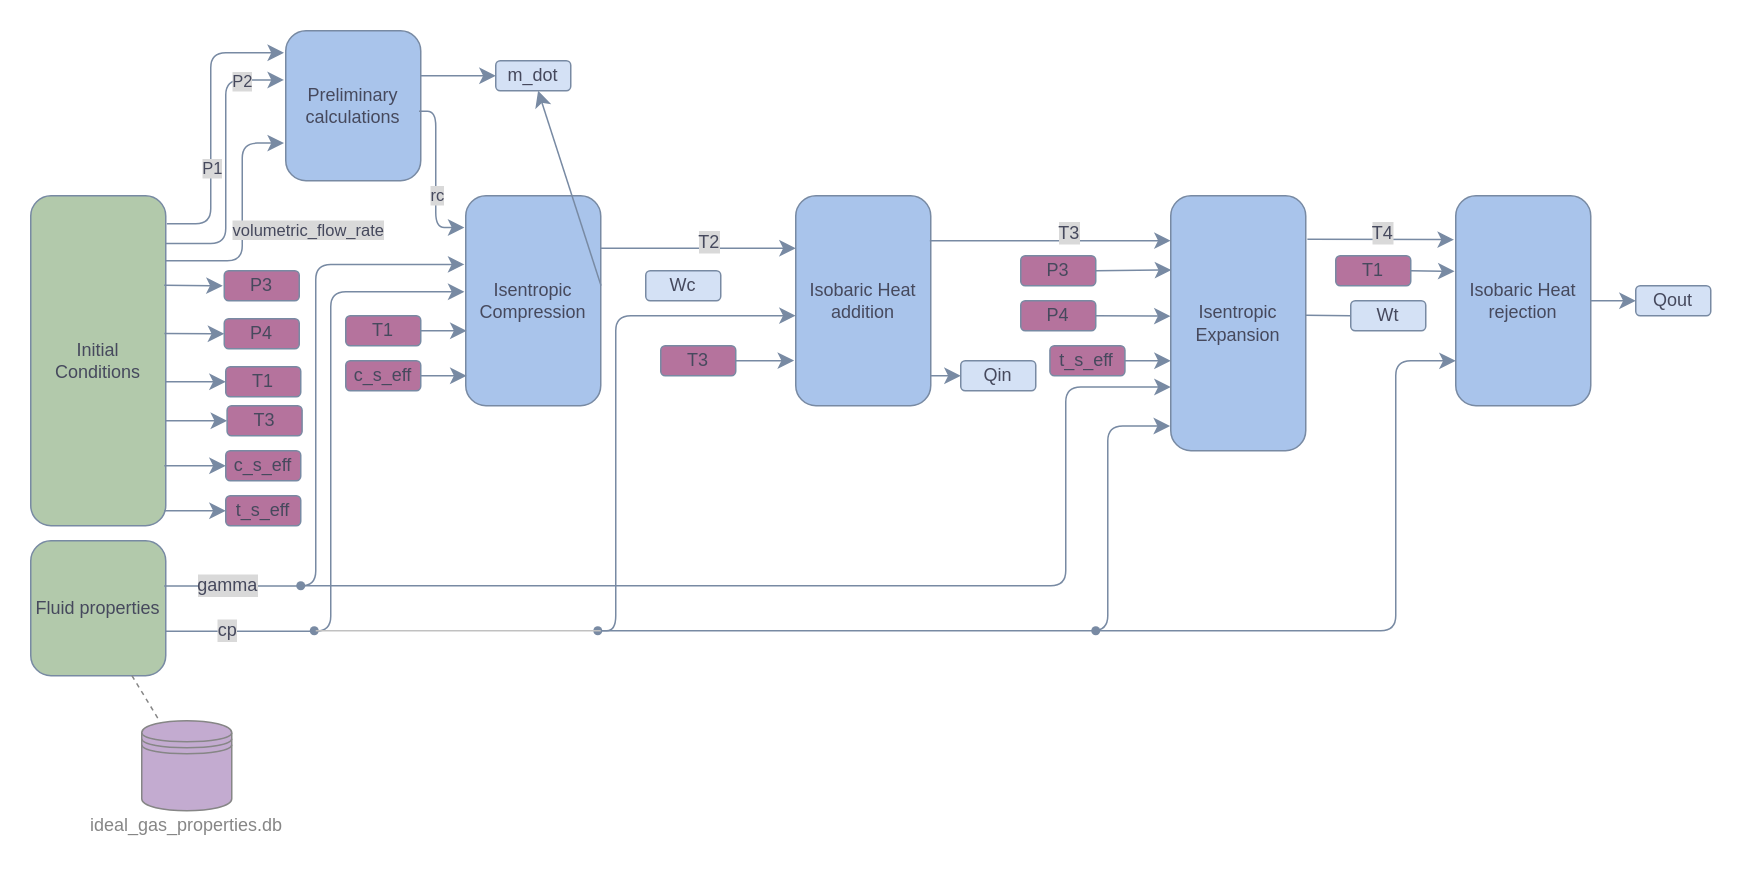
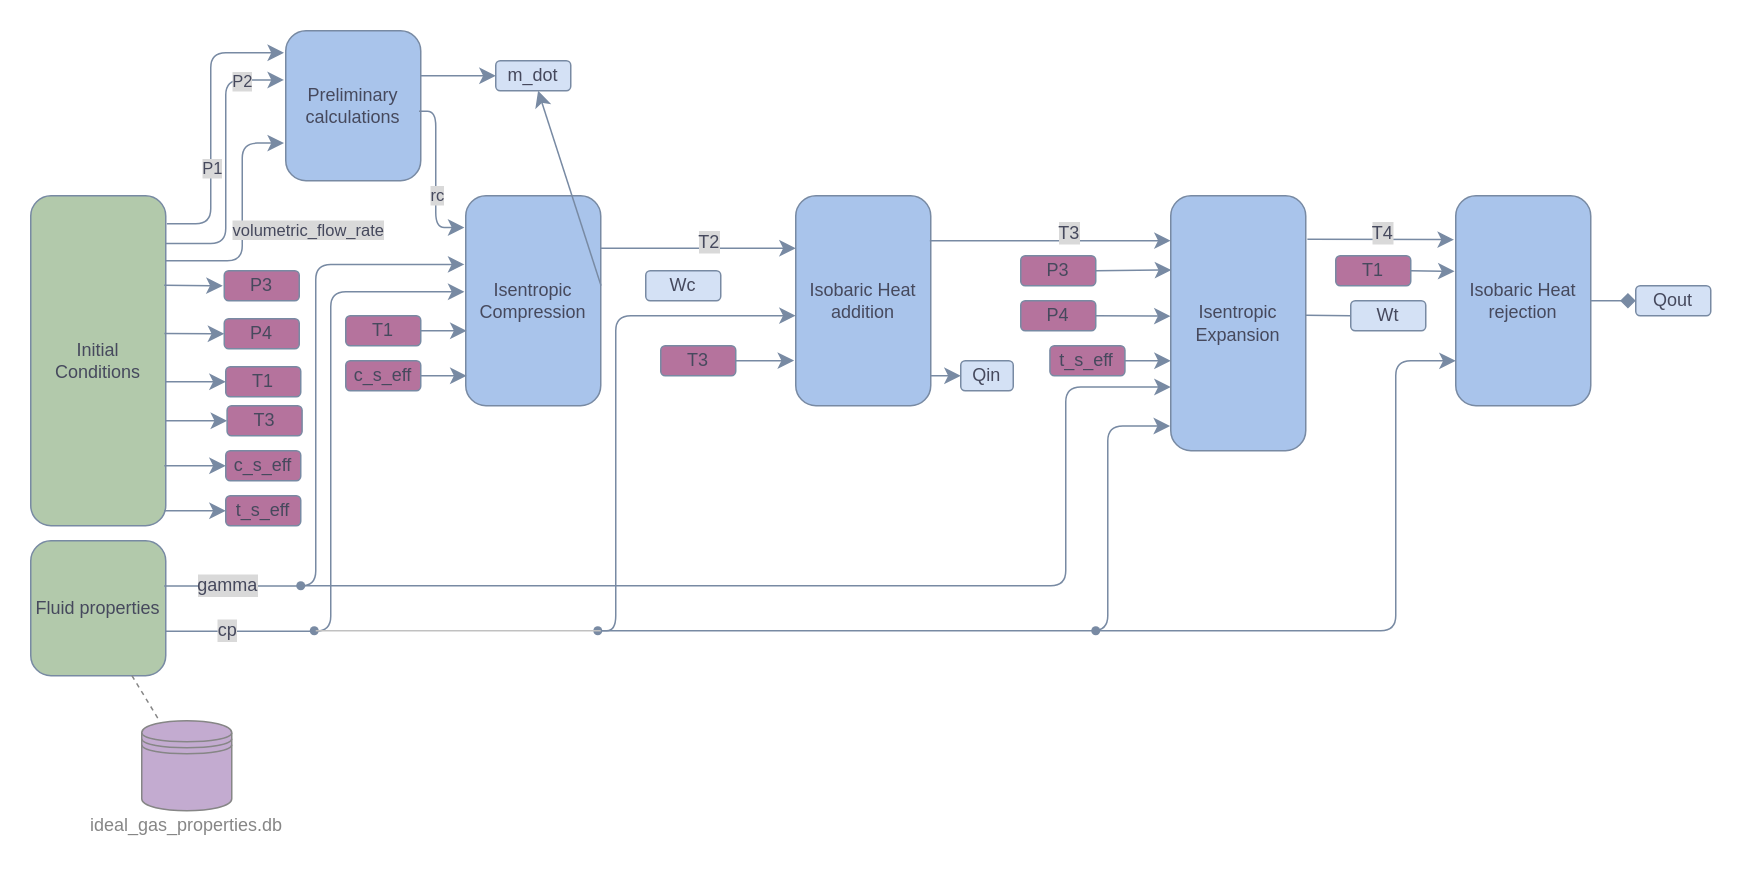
(1621, 301) -> (1620, 301)
(998, 376) -> (987, 376)
